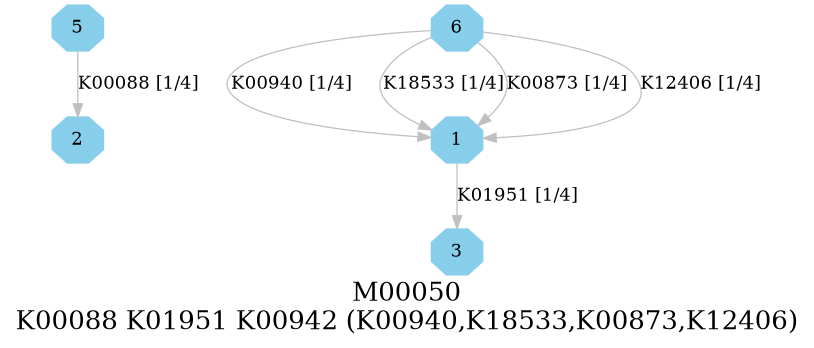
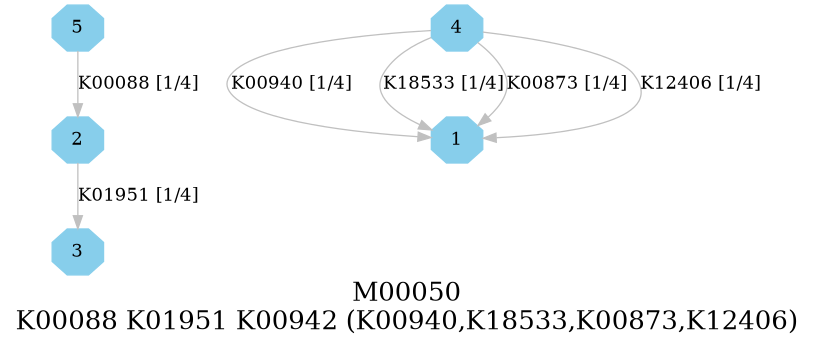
(457, 28) -> (457, 28)
(457, 189) -> (78, 189)
